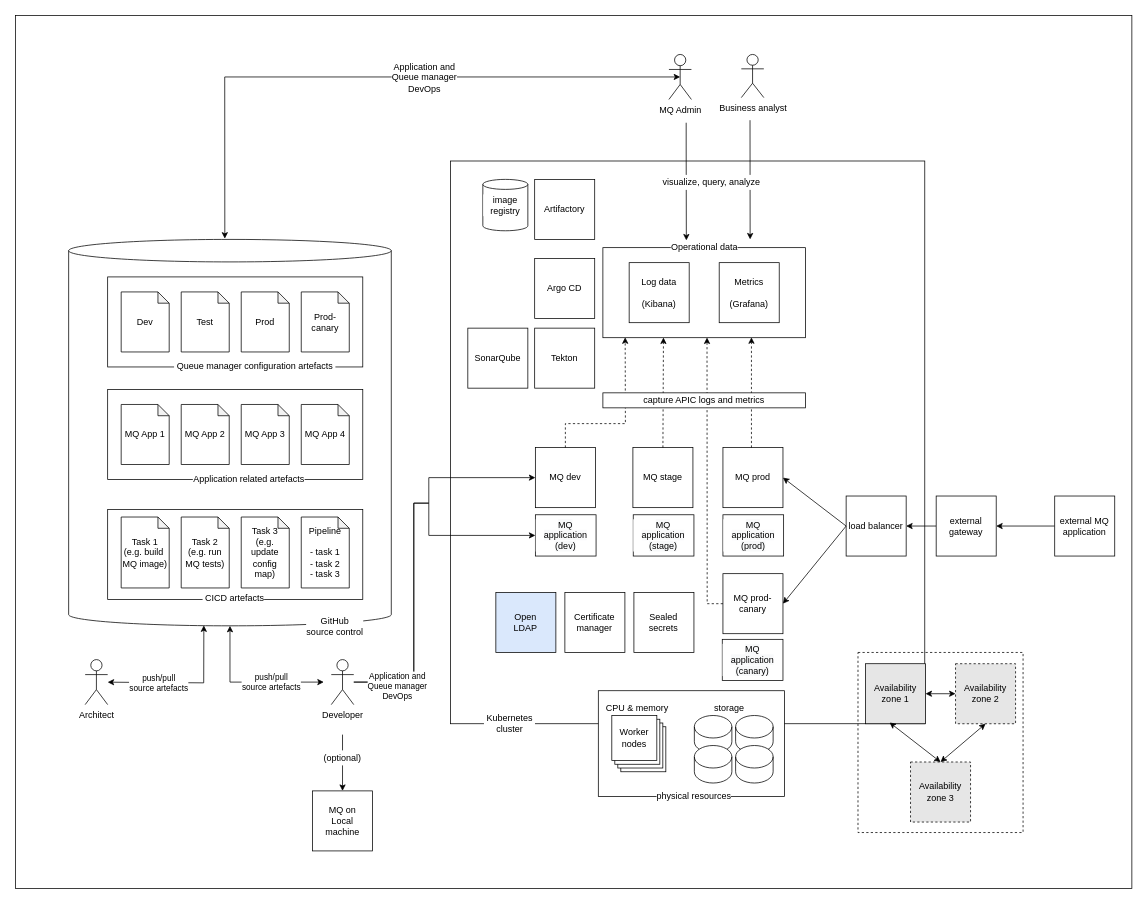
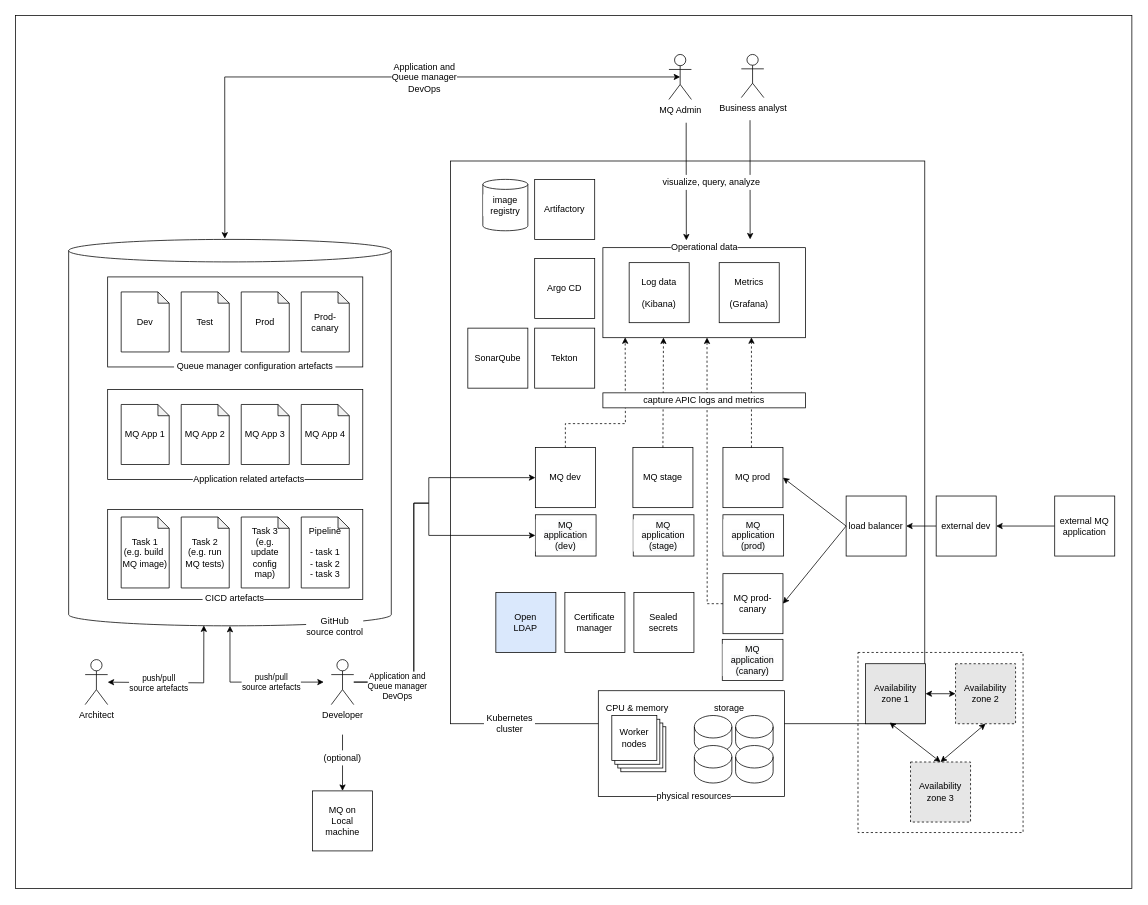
(966, 526) -> (966, 526)
